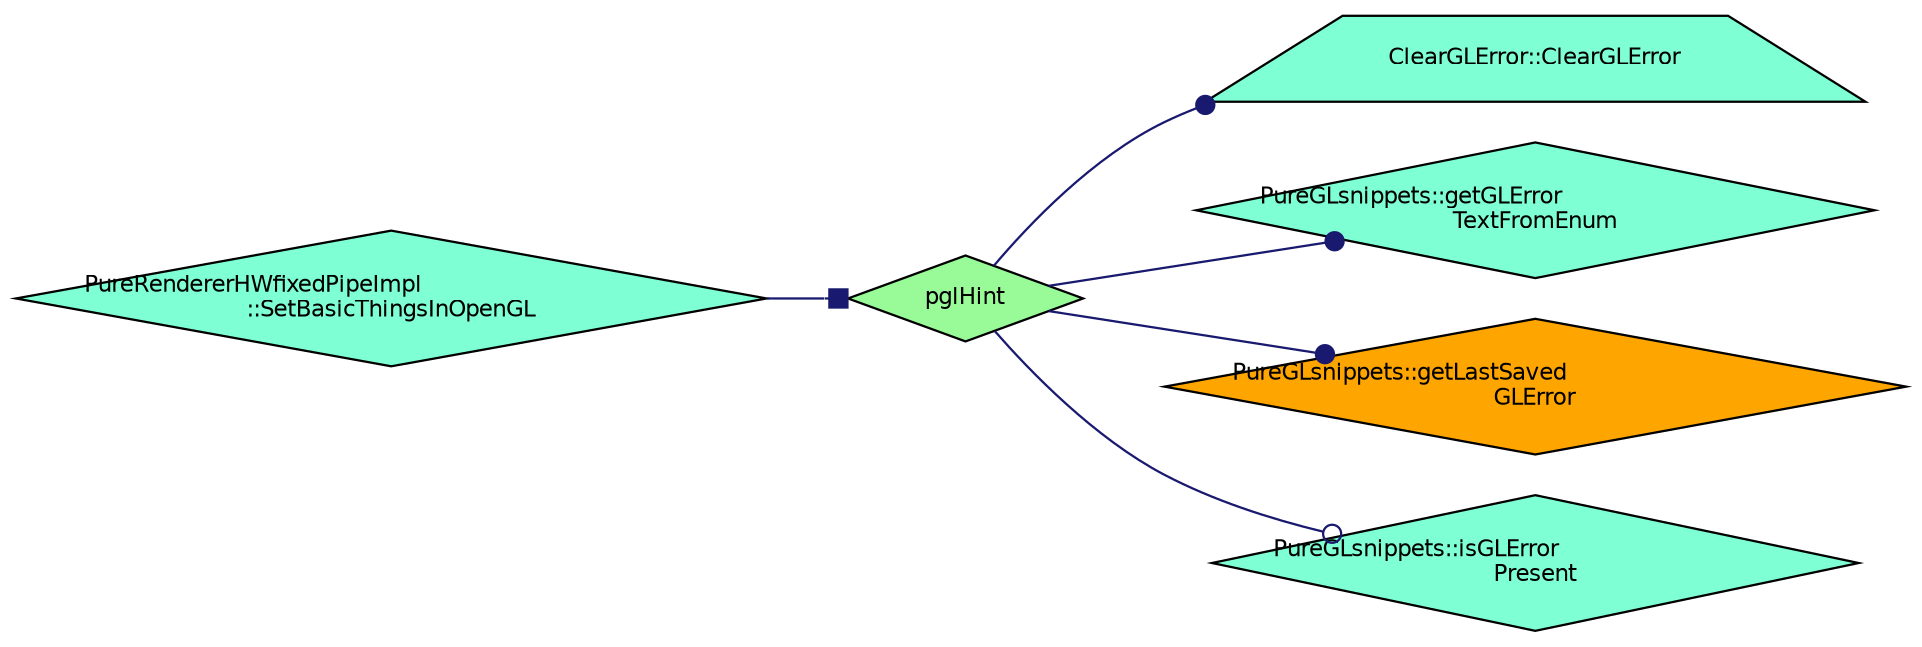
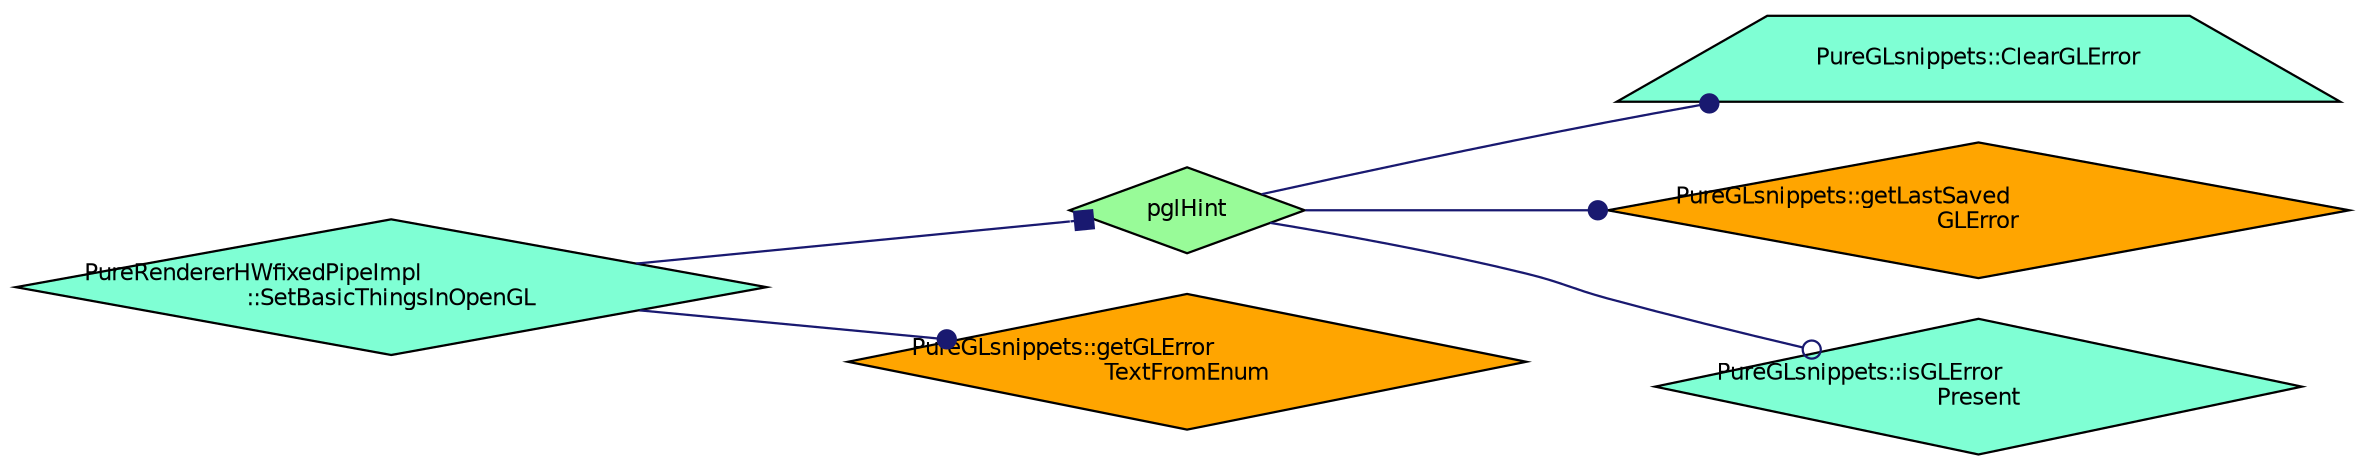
(1535, 59) -> (1978, 59)
(1535, 210) -> (1187, 362)
(1187, 264) -> (789, 324)
